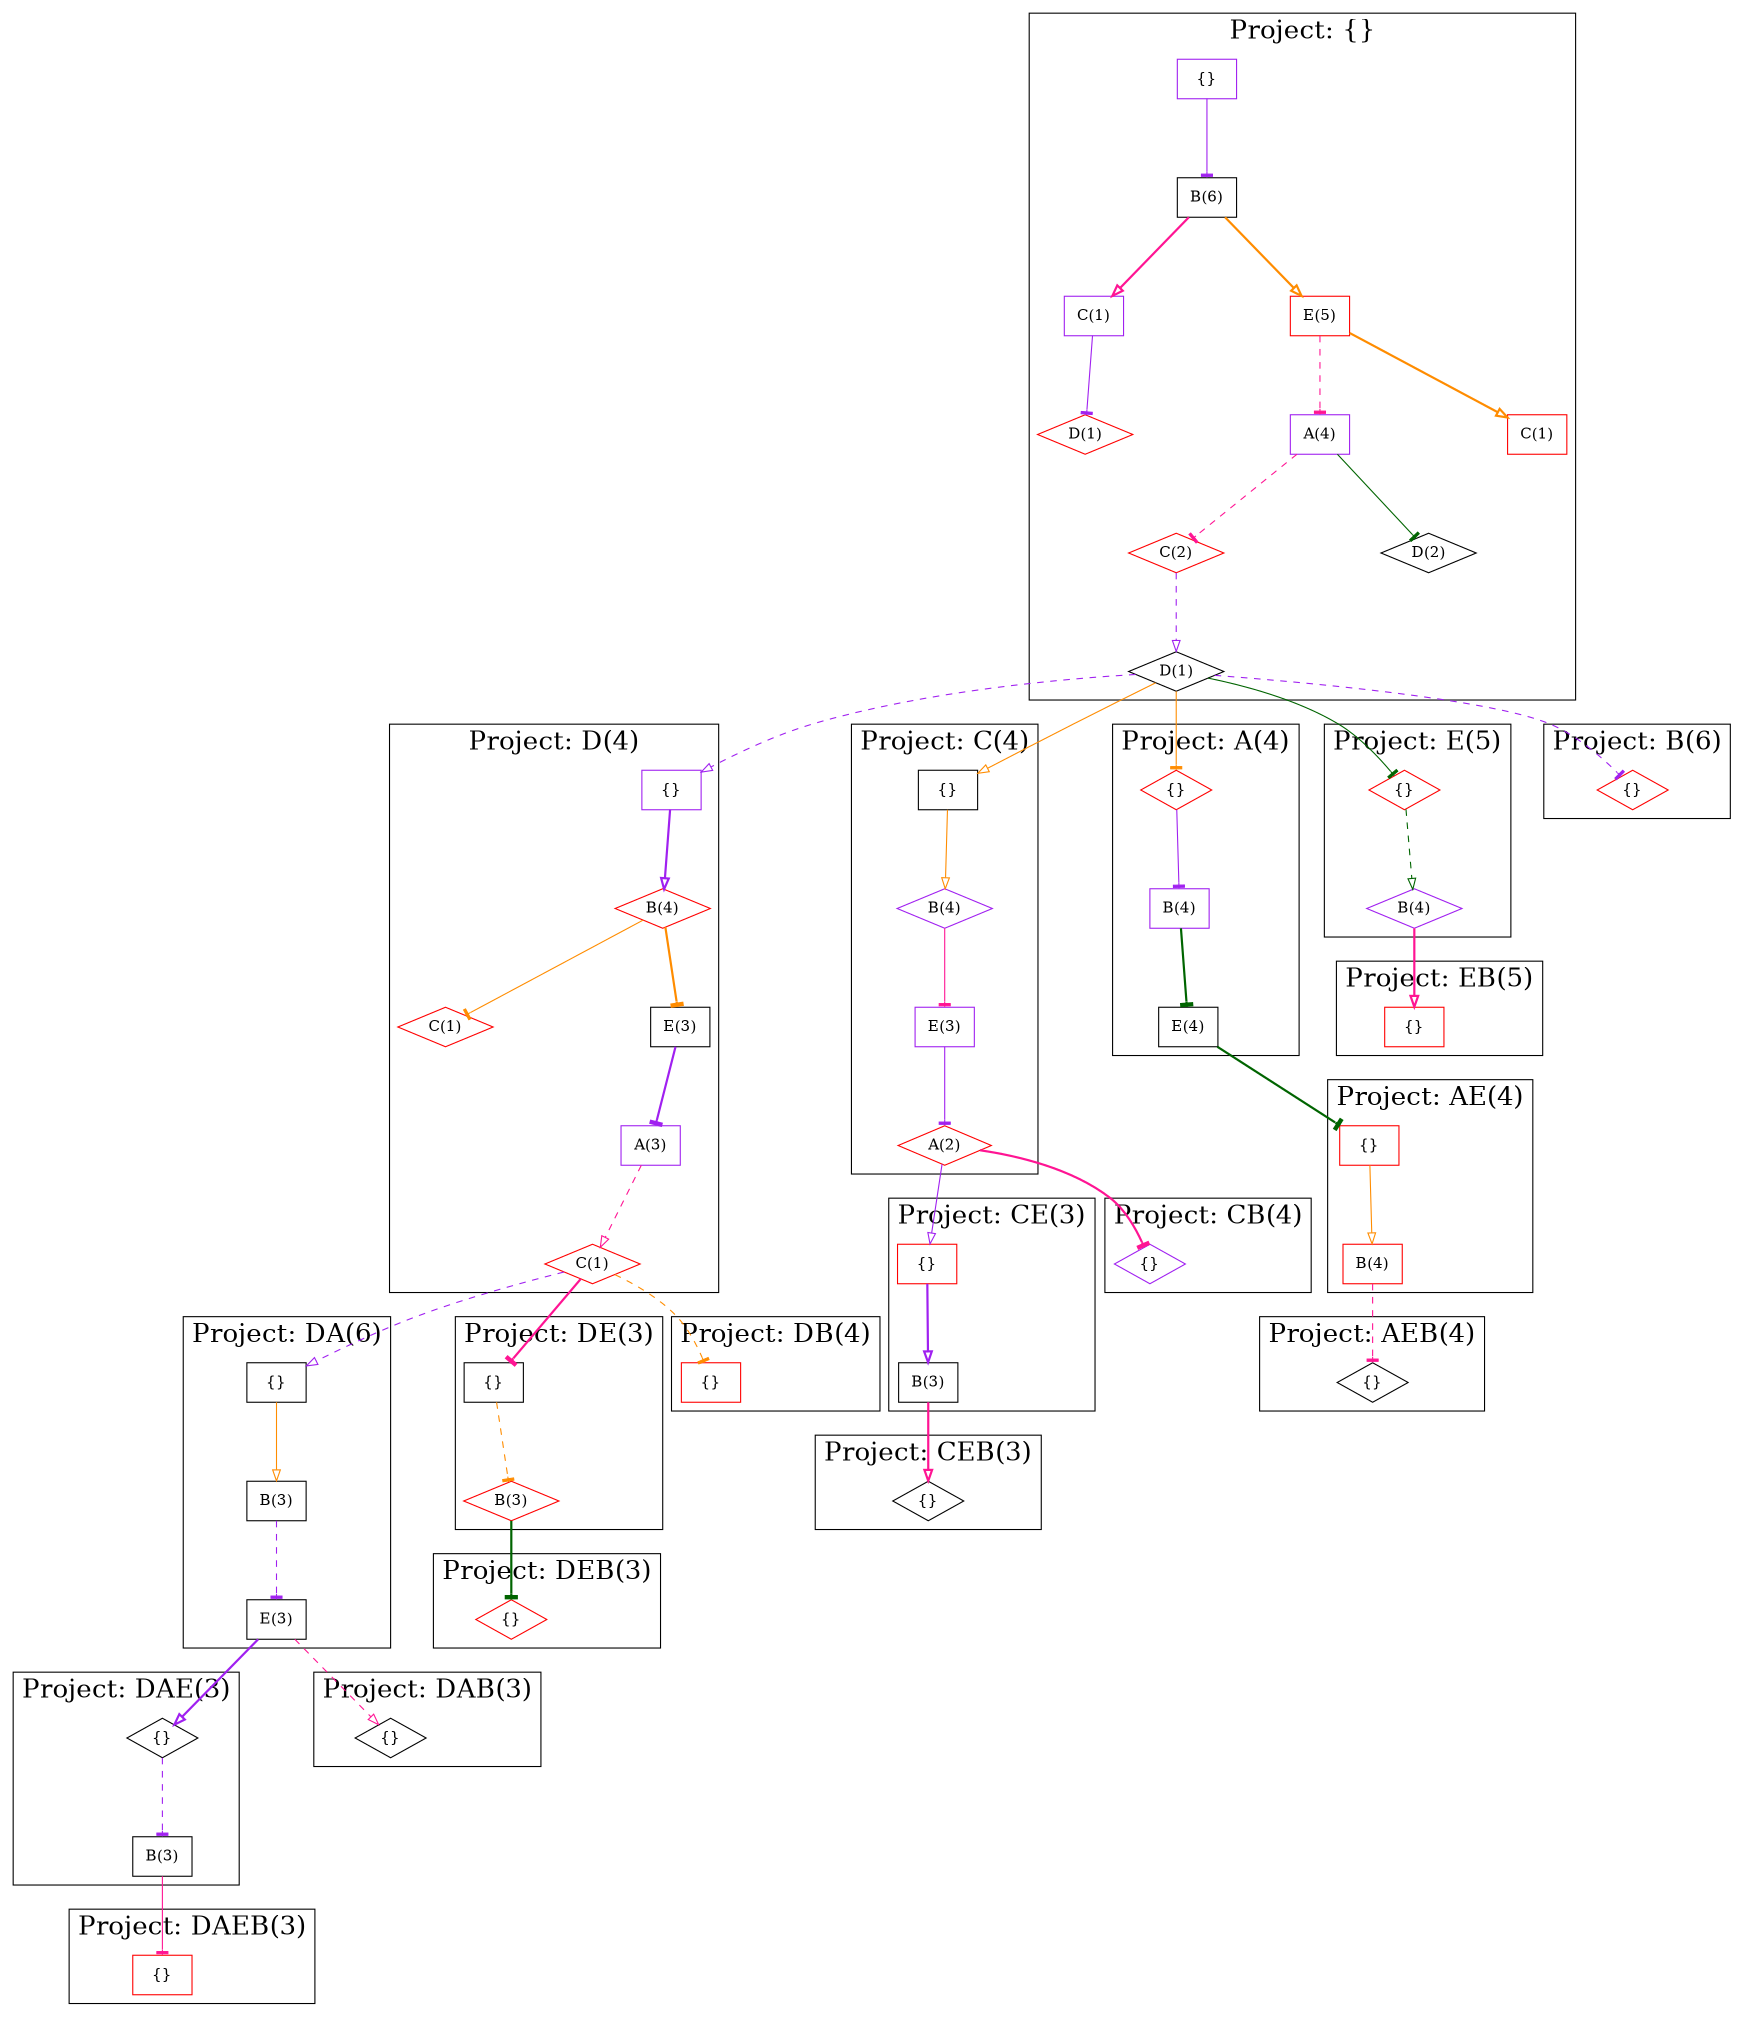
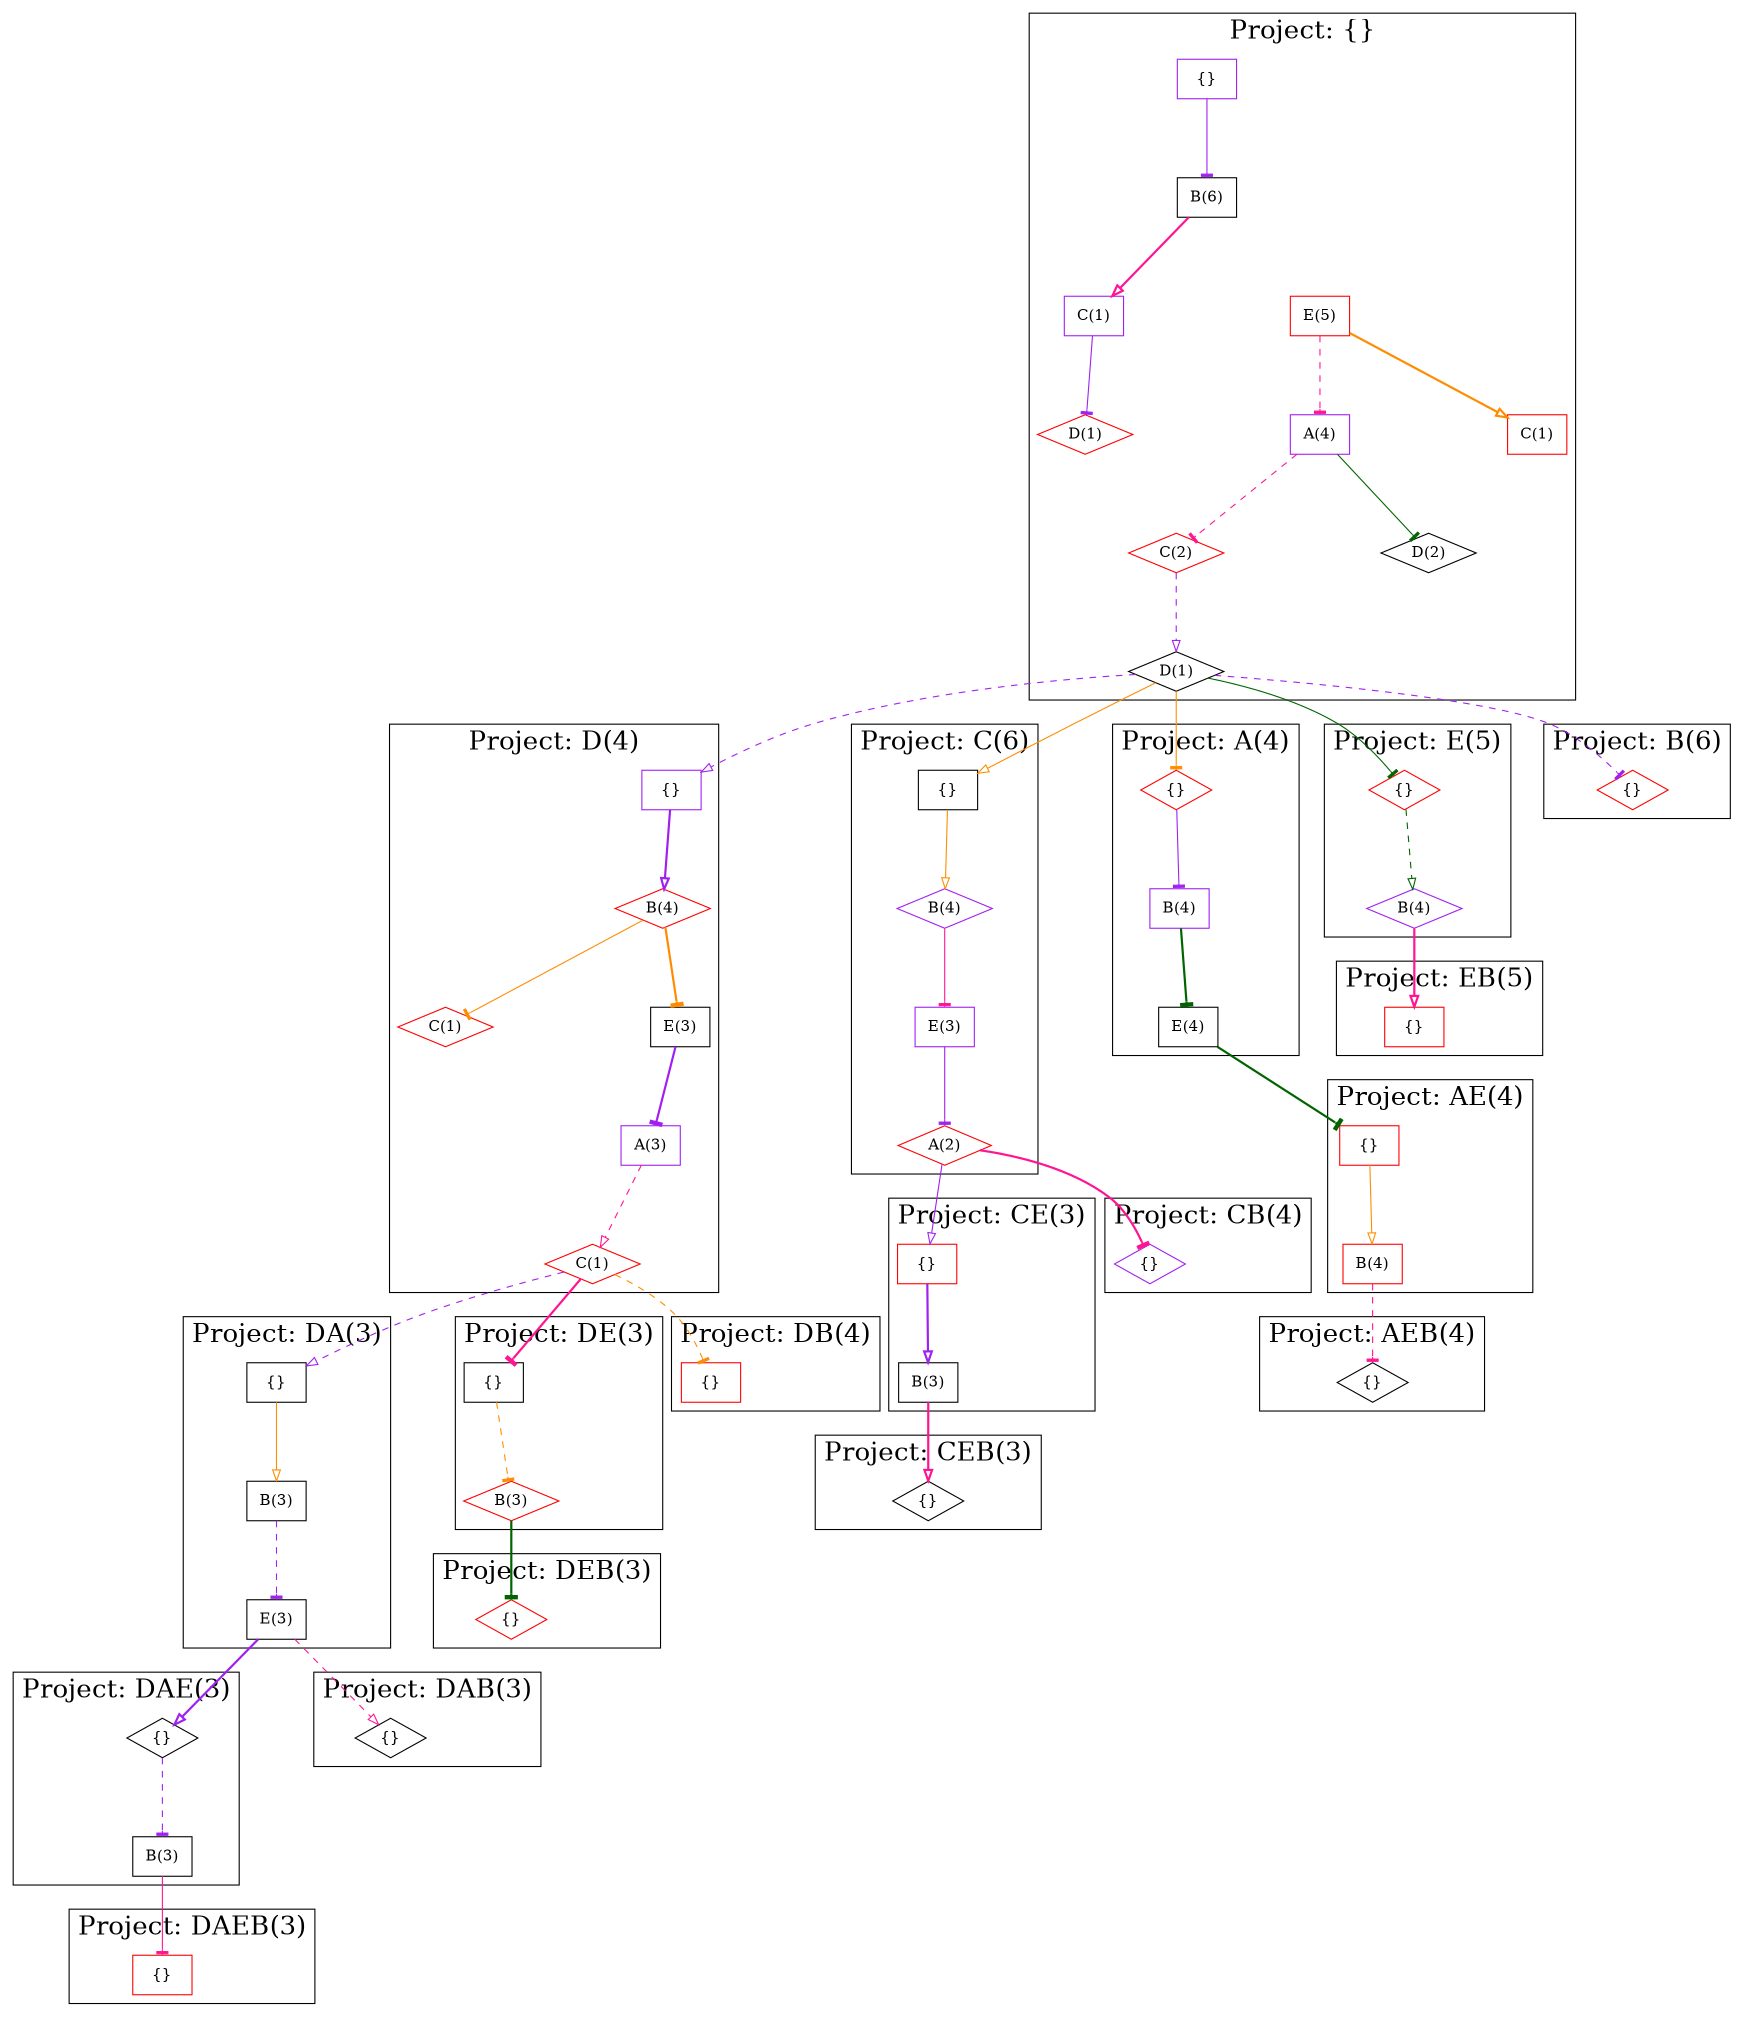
(1259, 252) -> none
(945, 743) -> (945, 743)
(287, 1335) -> (287, 1335)
